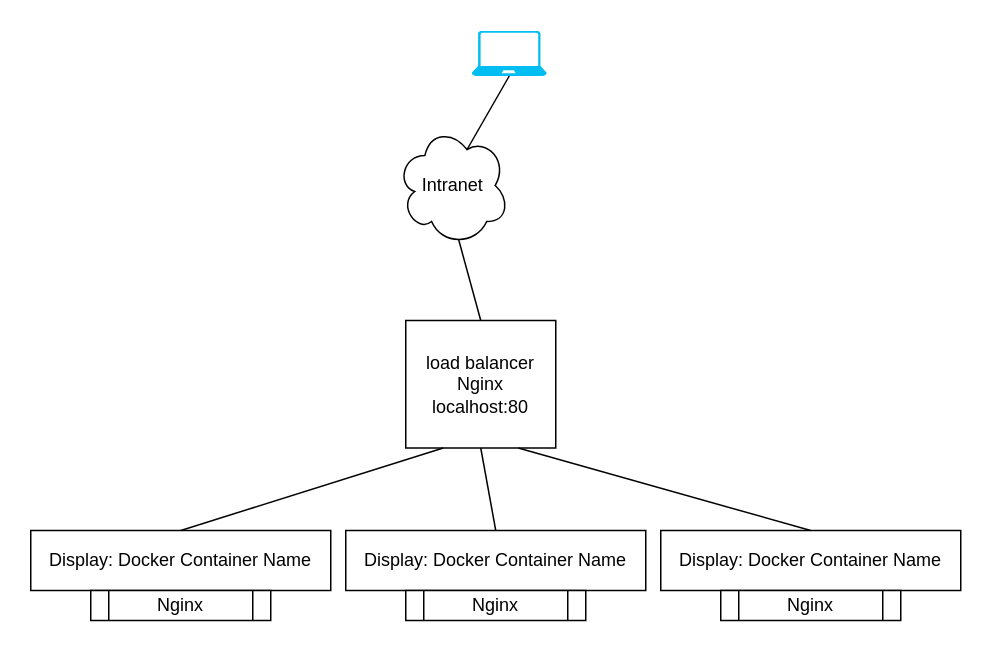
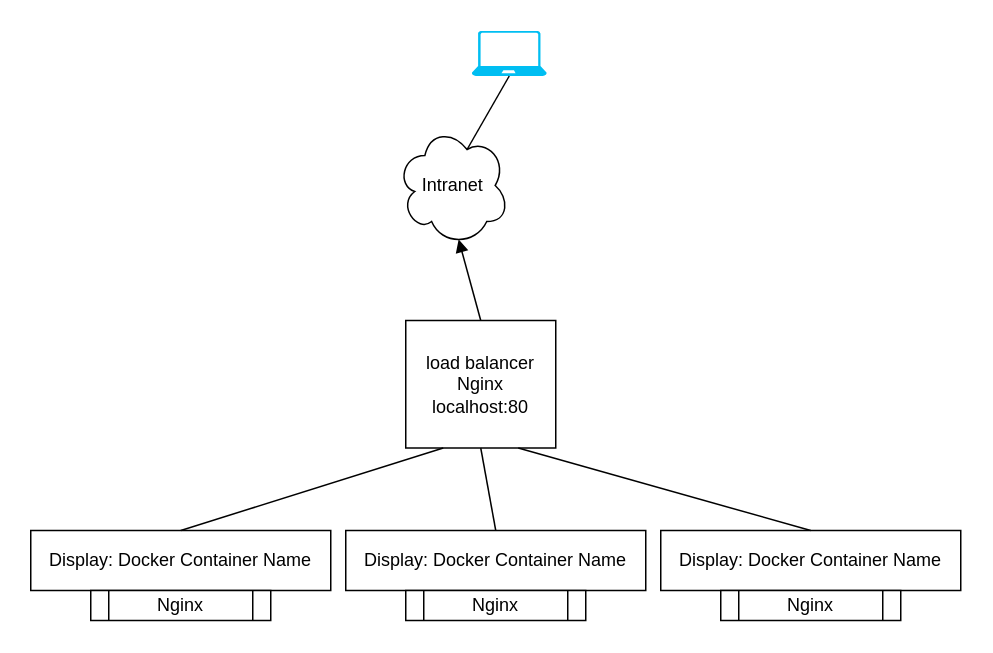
(461, 247) -> (462, 252)
